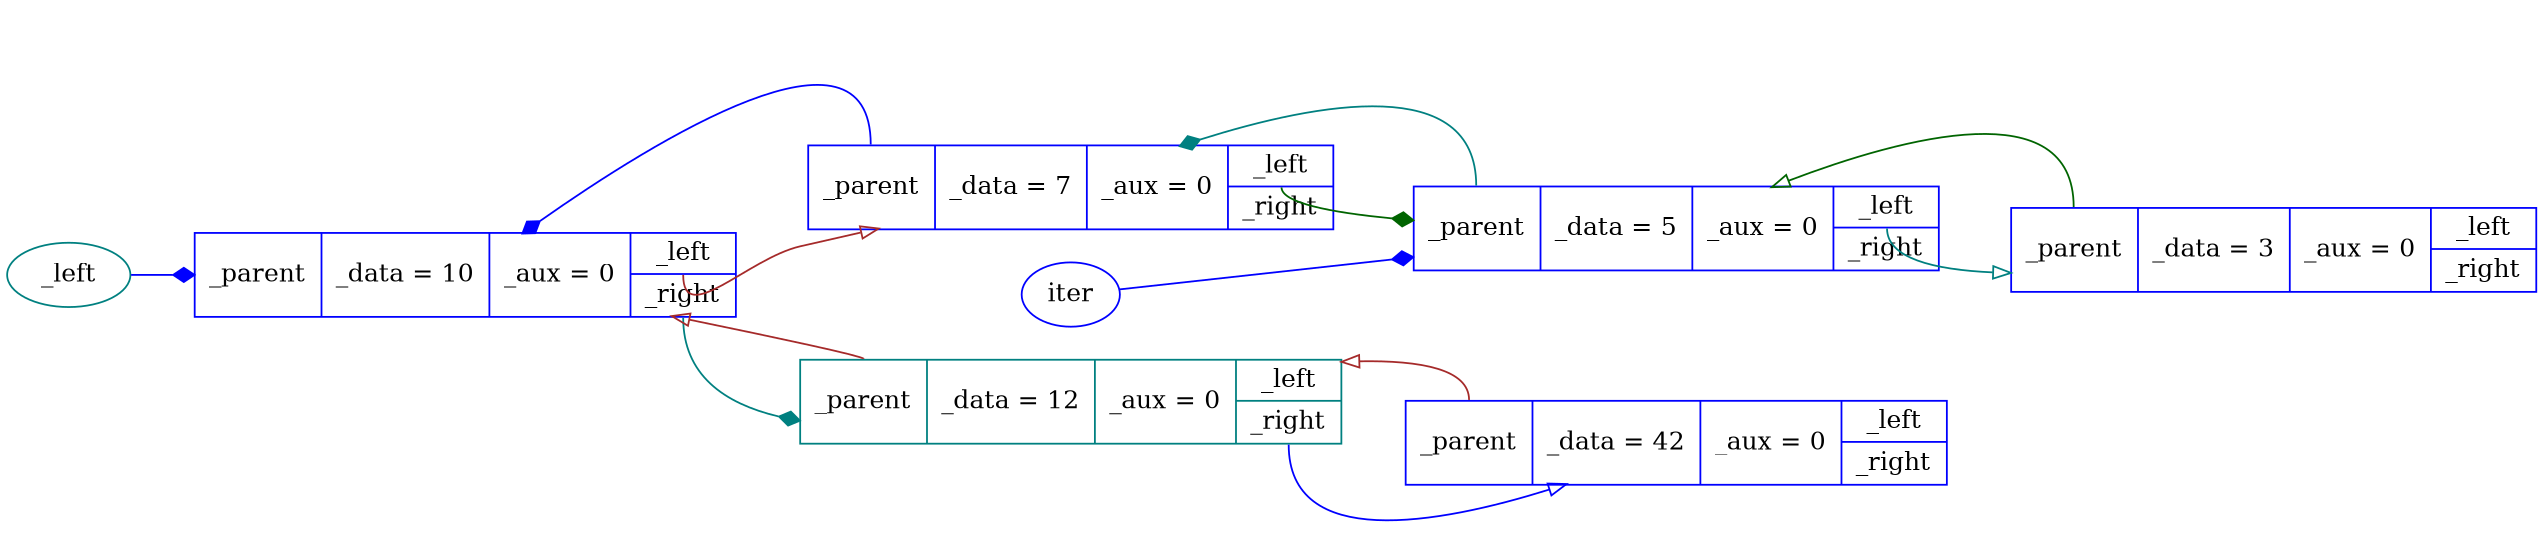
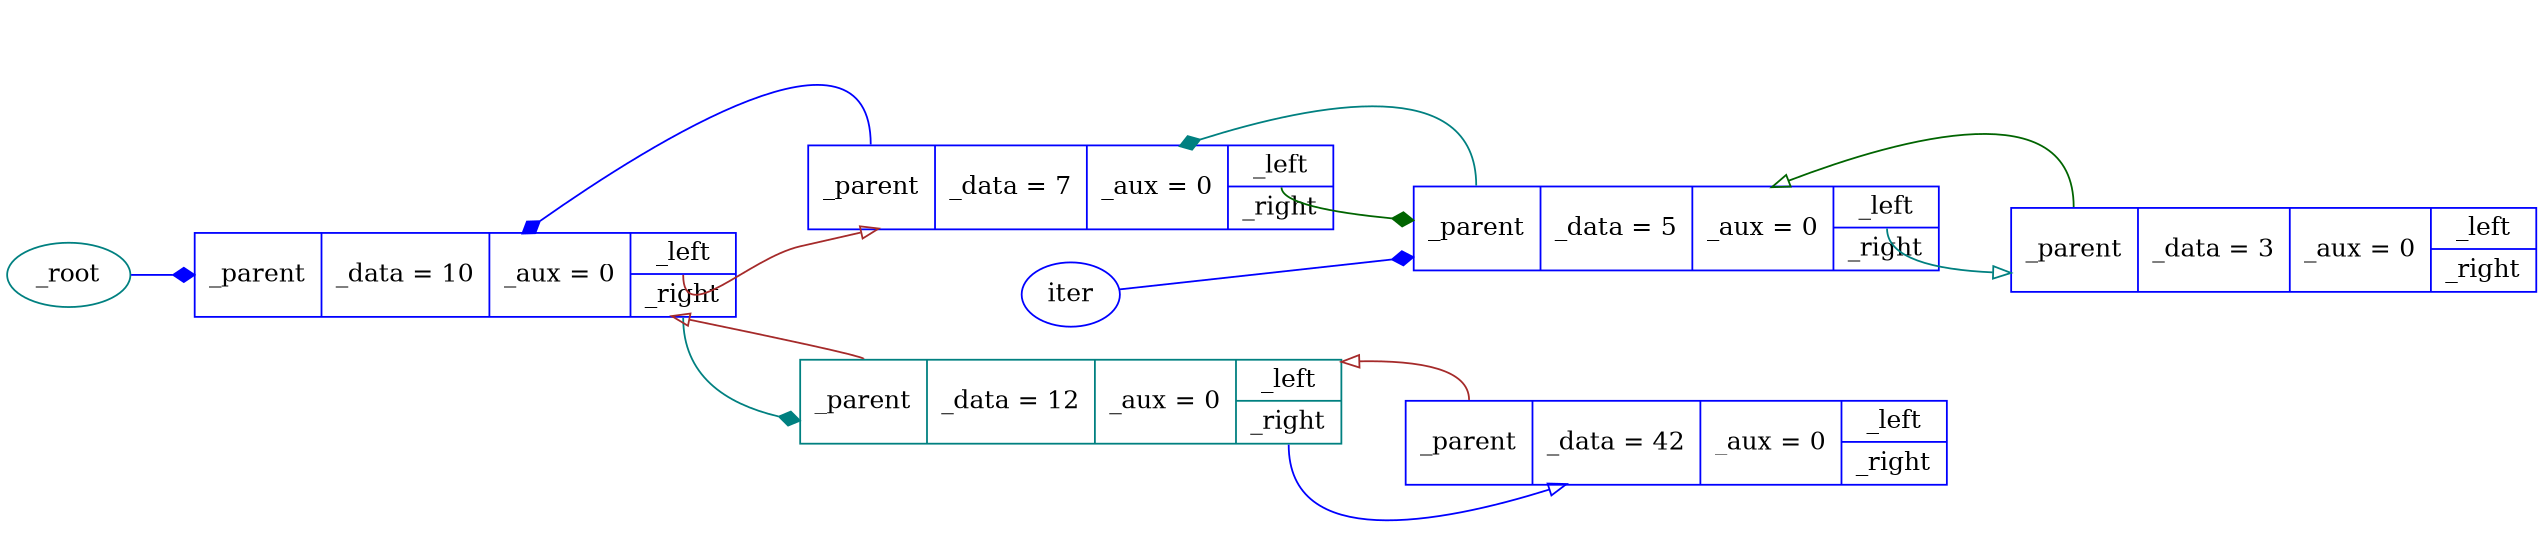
(69, 275) -> (69, 275)
